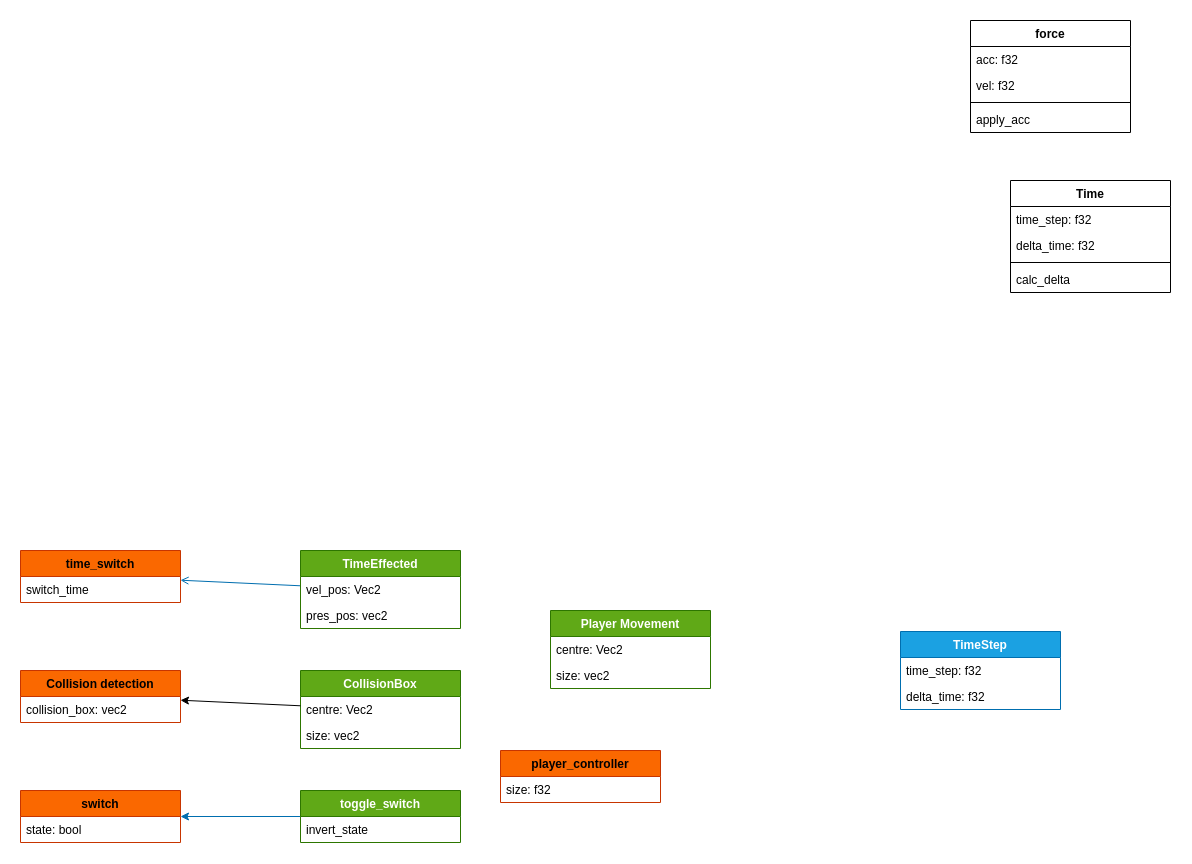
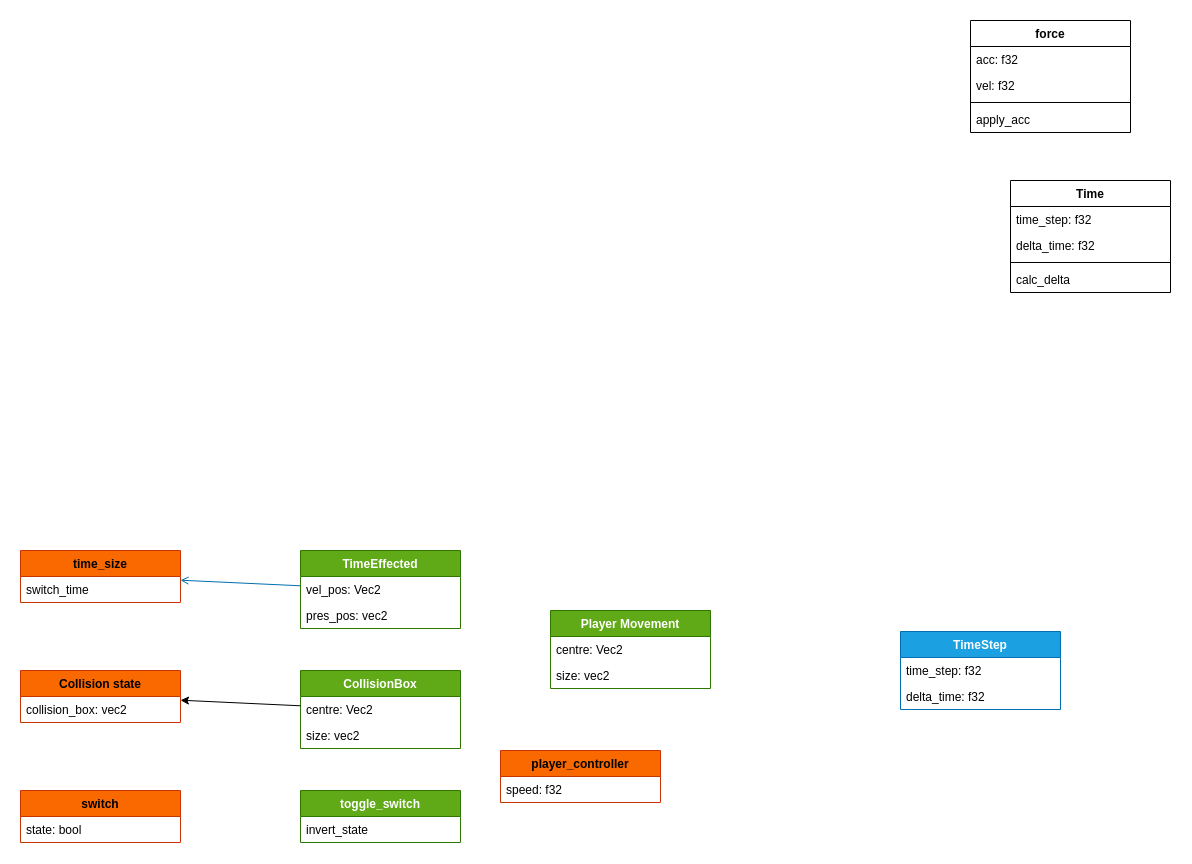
(100, 564) -> (100, 564)
(100, 684) -> (100, 684)
(532, 790) -> (536, 790)
(243, 817) -> none
